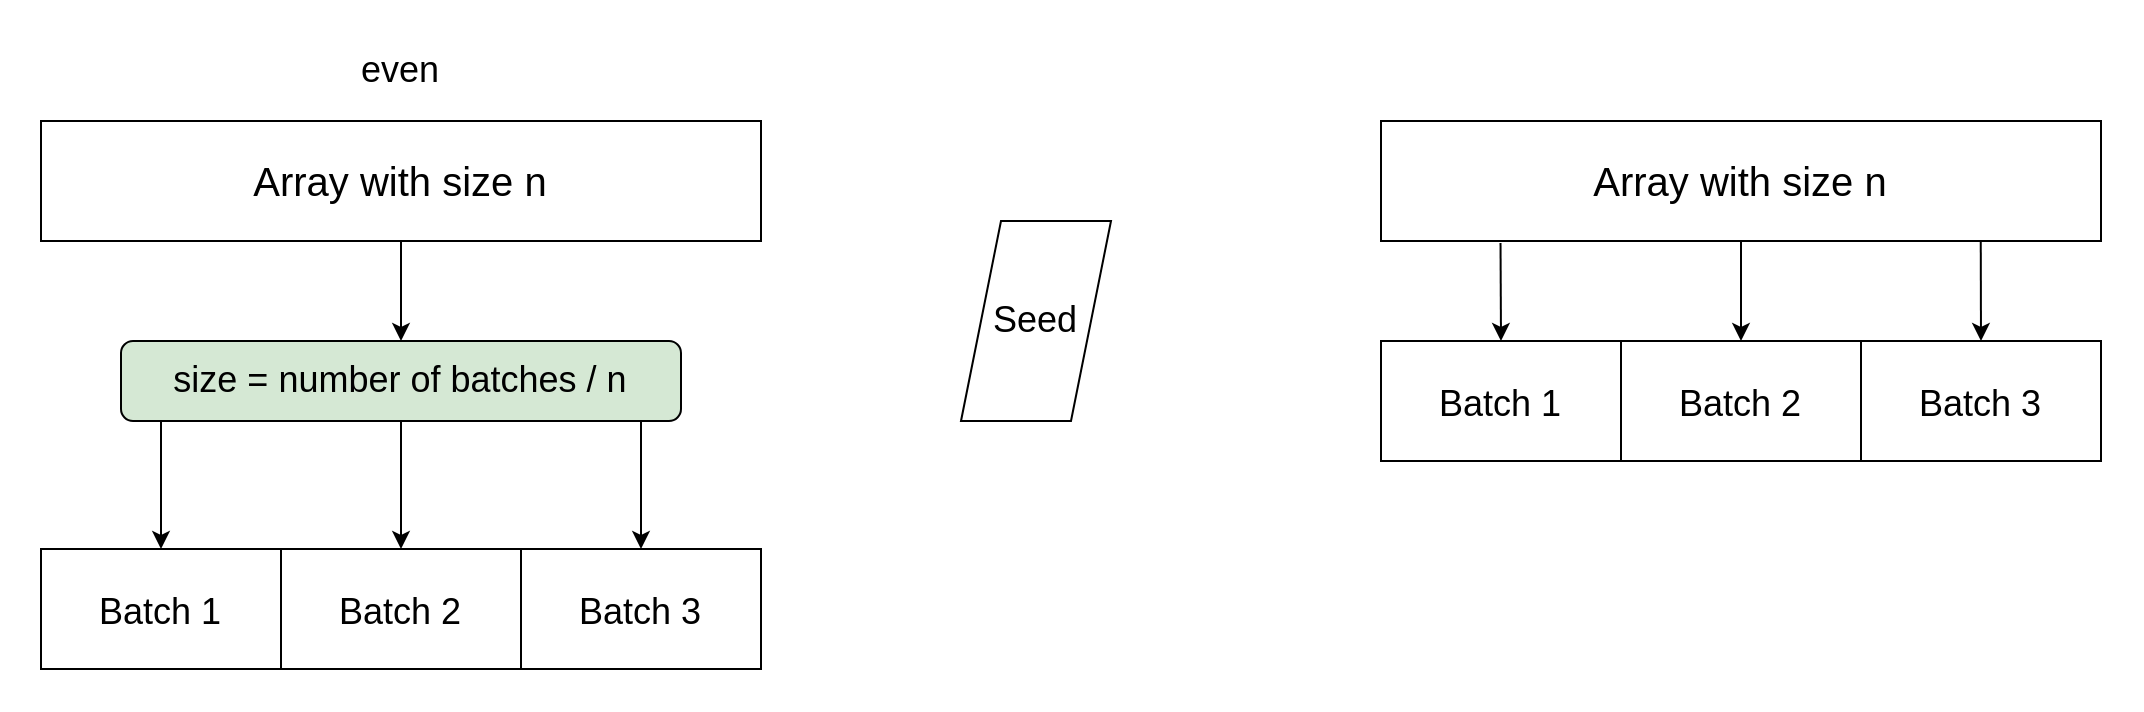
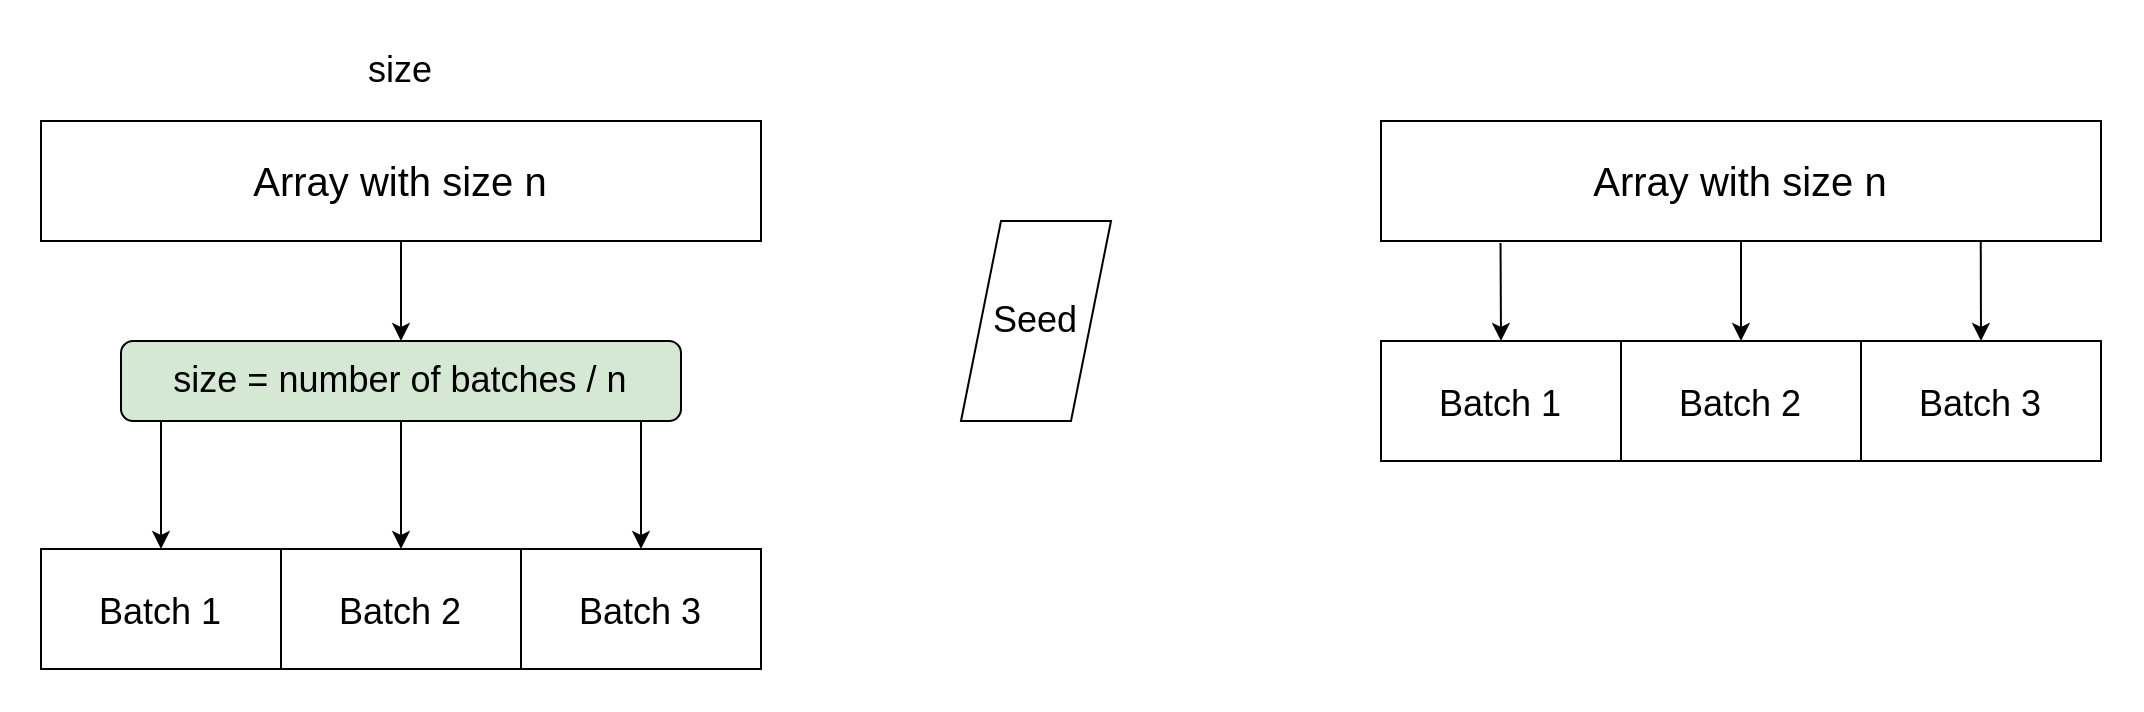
(401, 71) -> (401, 71)
